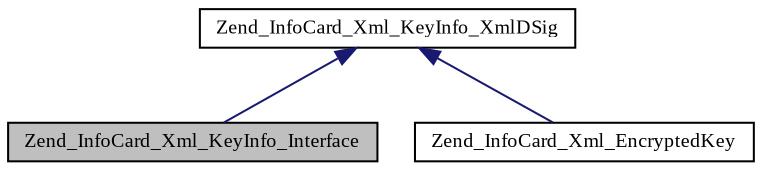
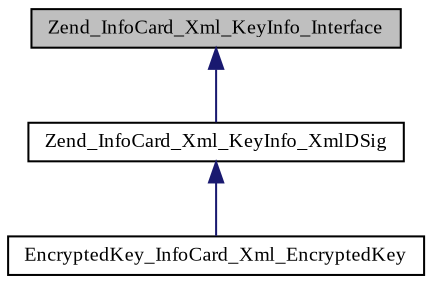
(281, 90) -> (216, 96)
(584, 142) -> (216, 256)
